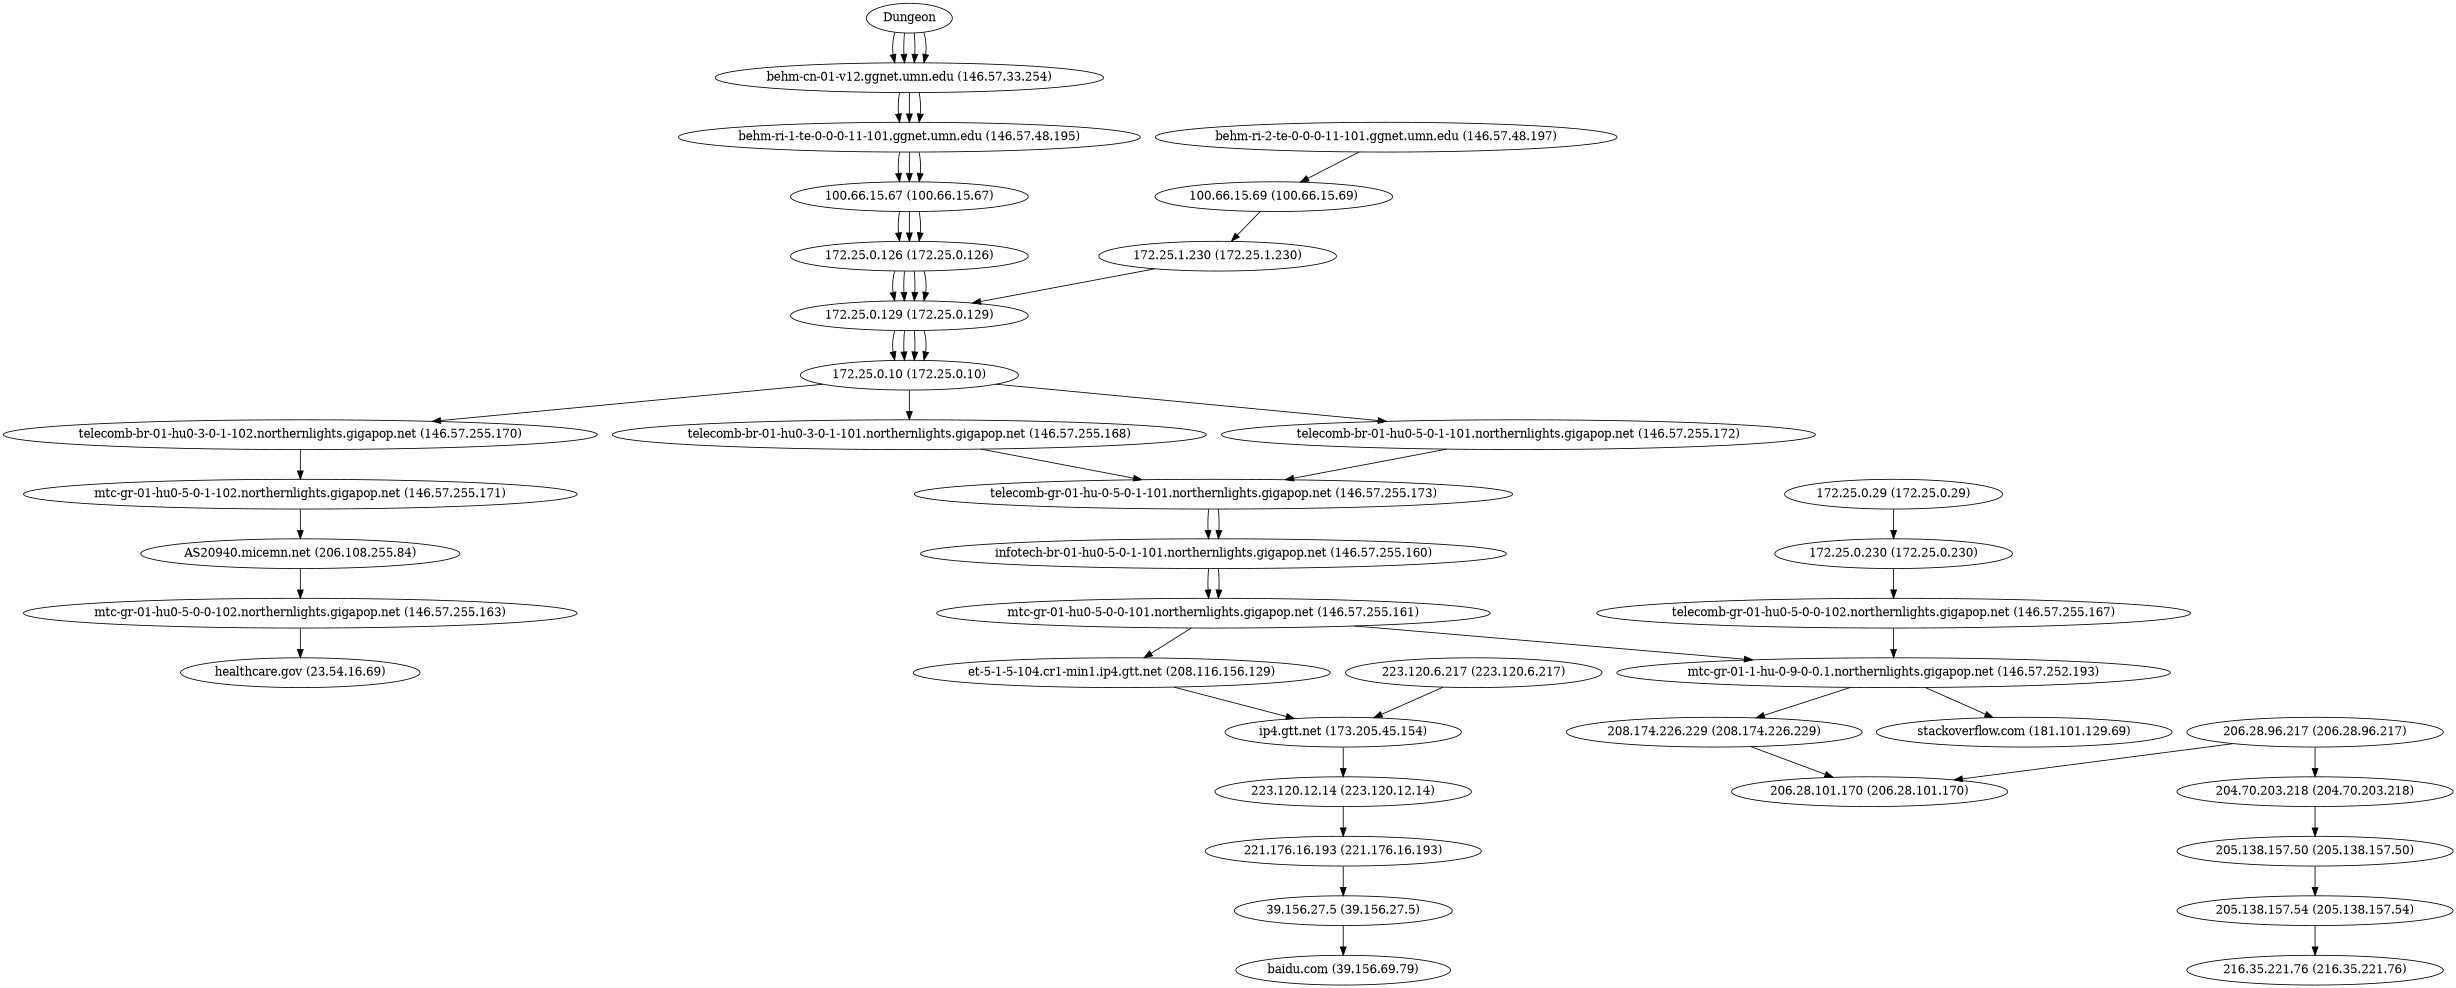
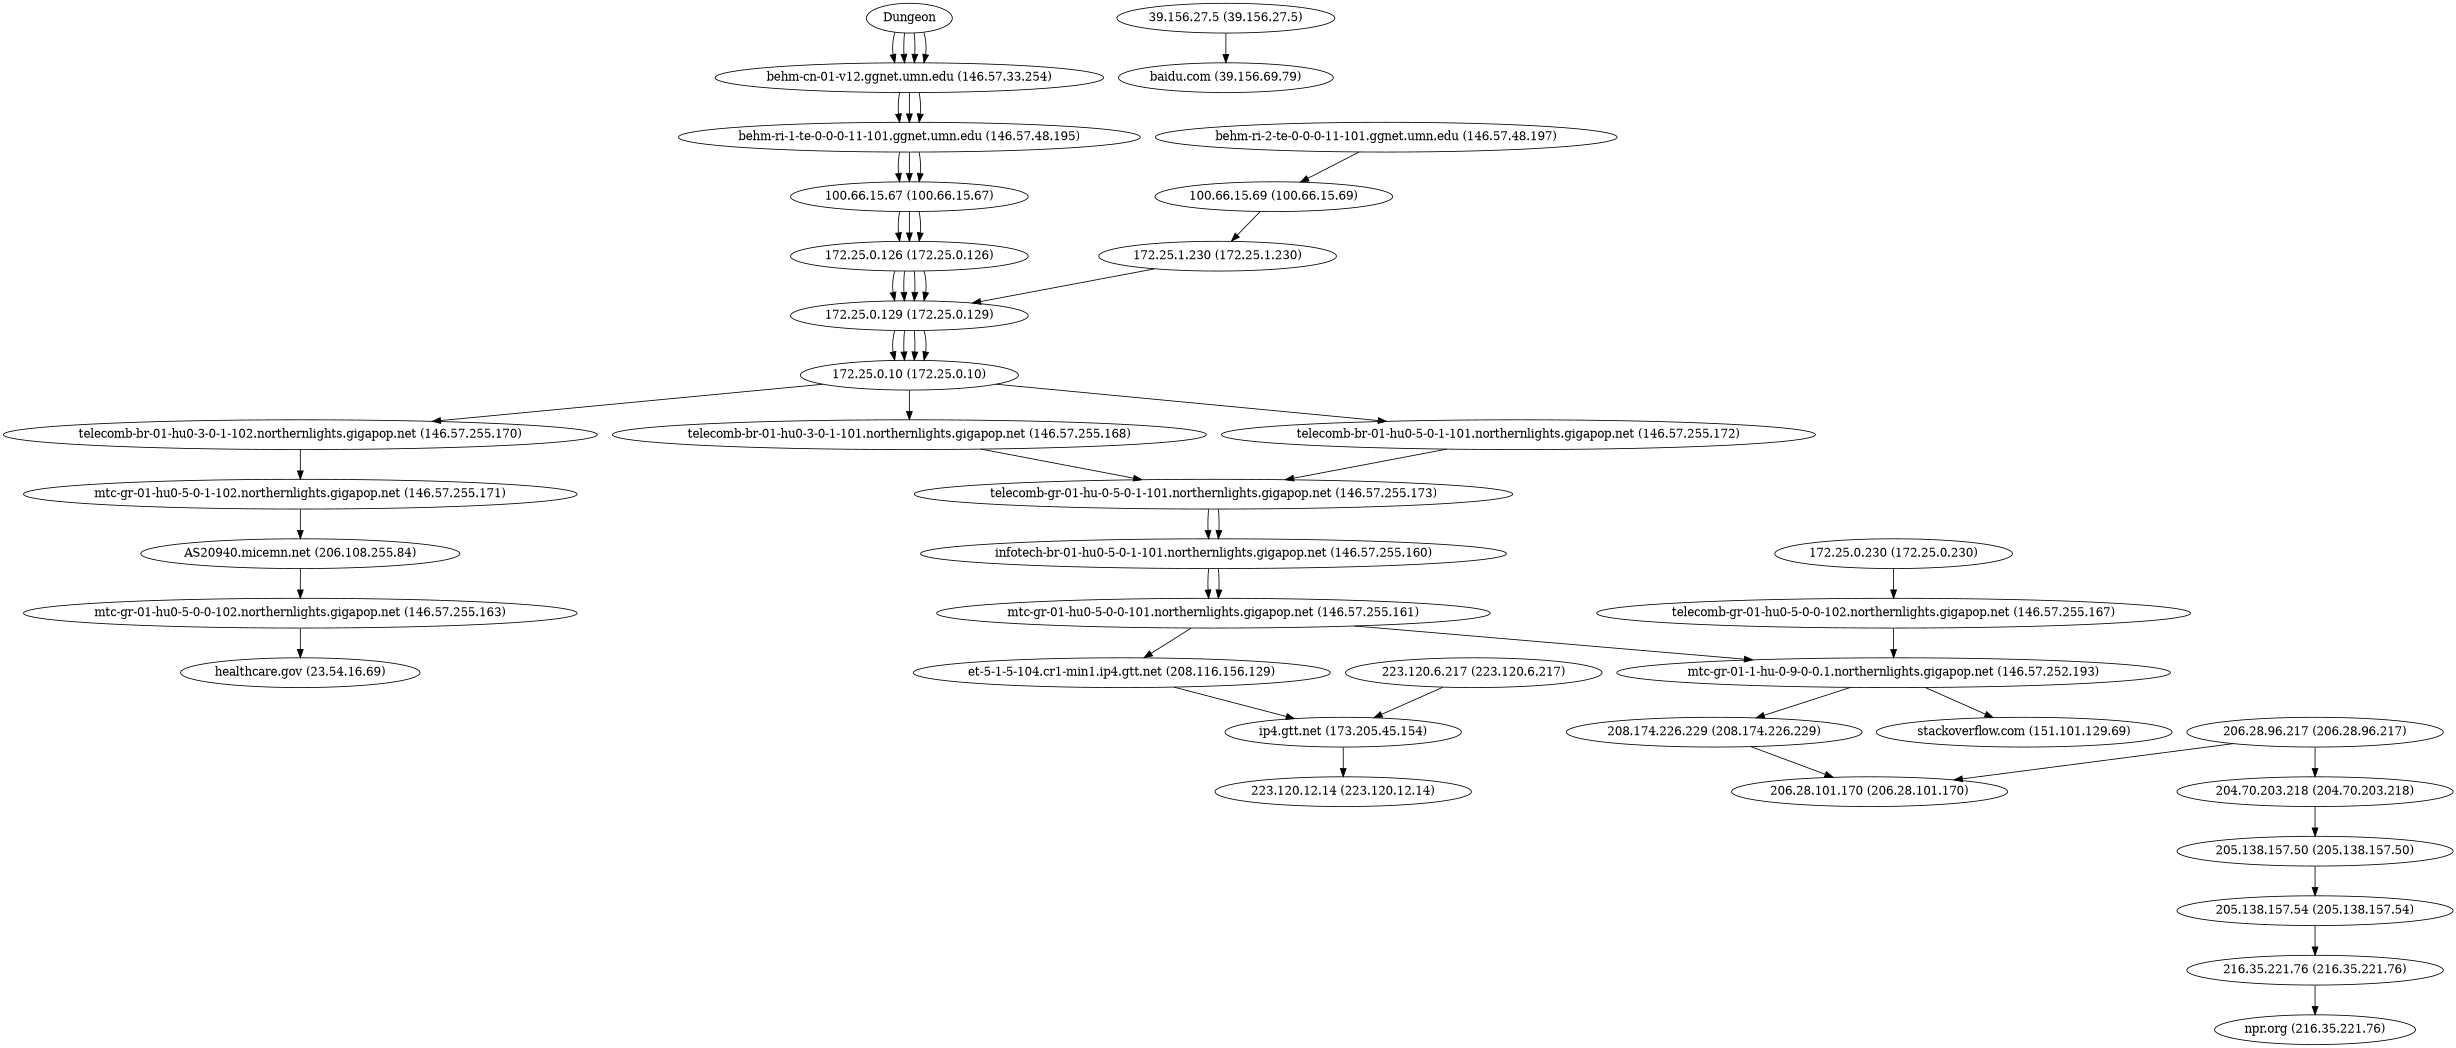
(1894, 494) -> none
(2024, 732) -> (2024, 732)
(1343, 851) -> none
none -> (2315, 1030)
